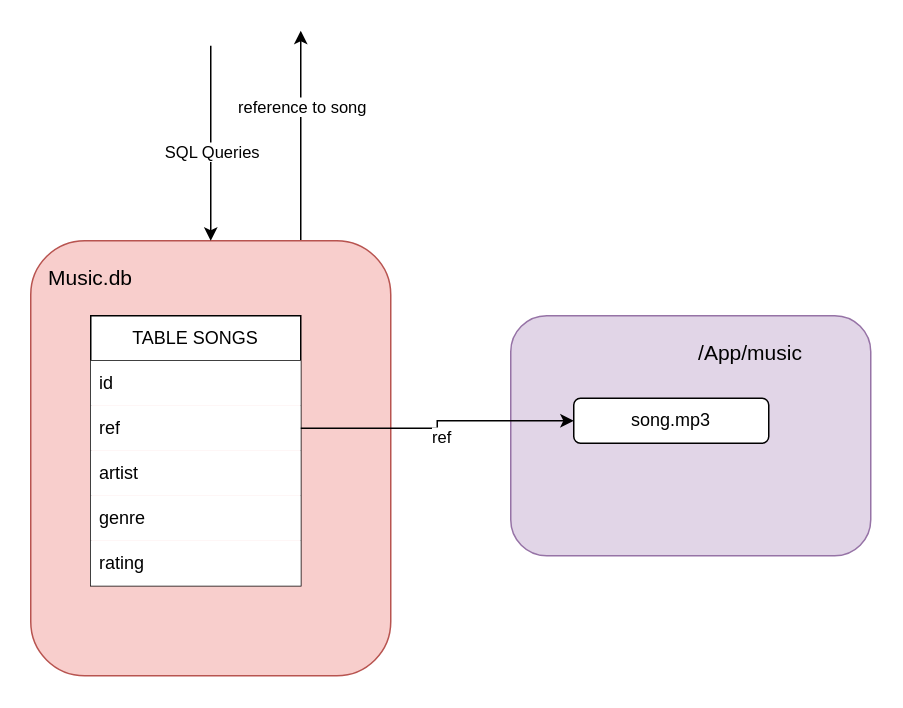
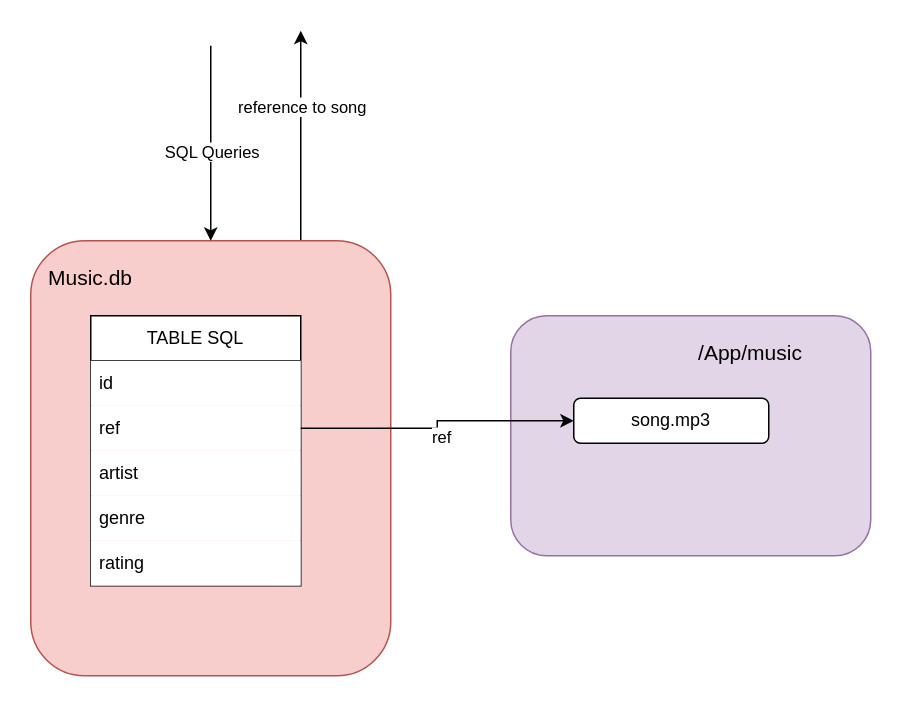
(196, 338) -> (196, 338)
